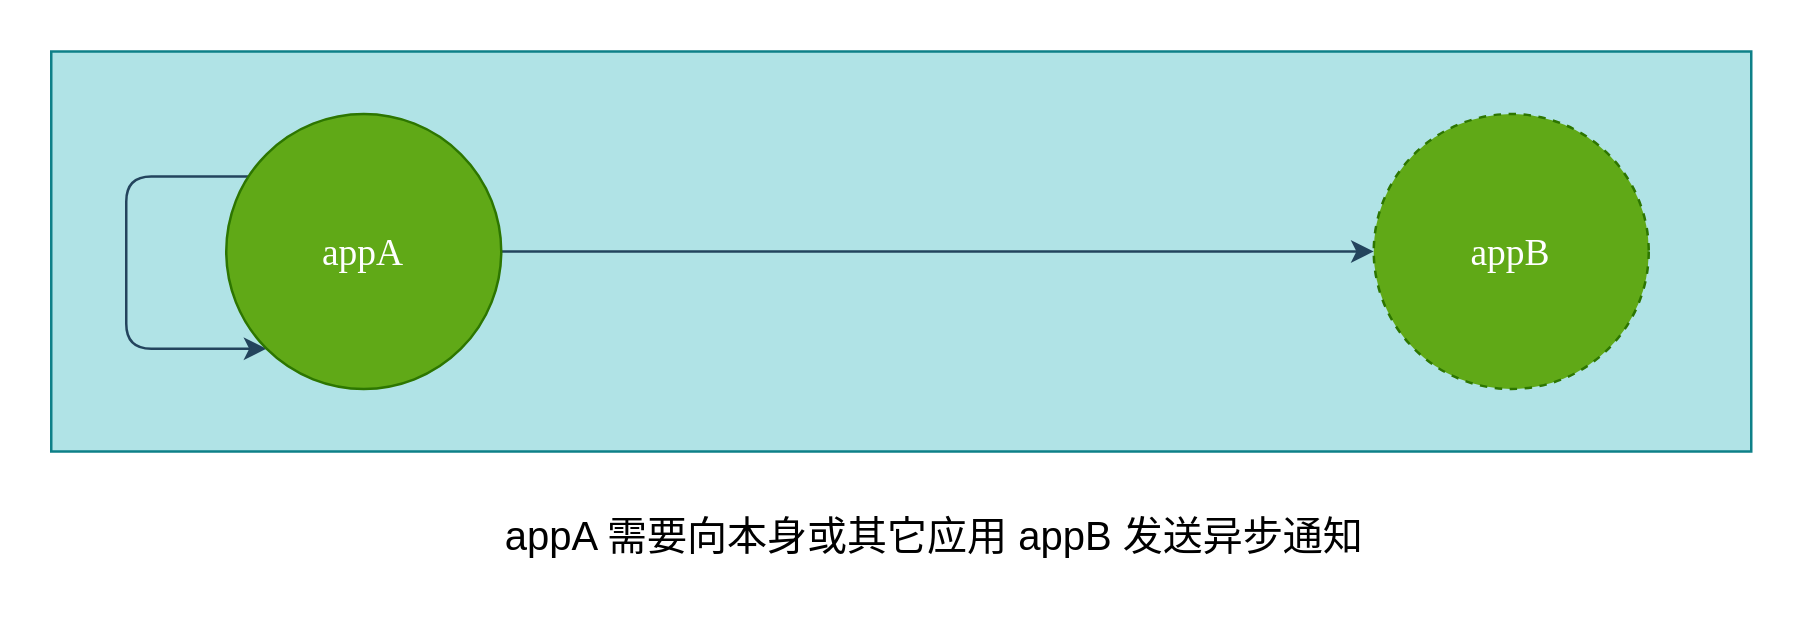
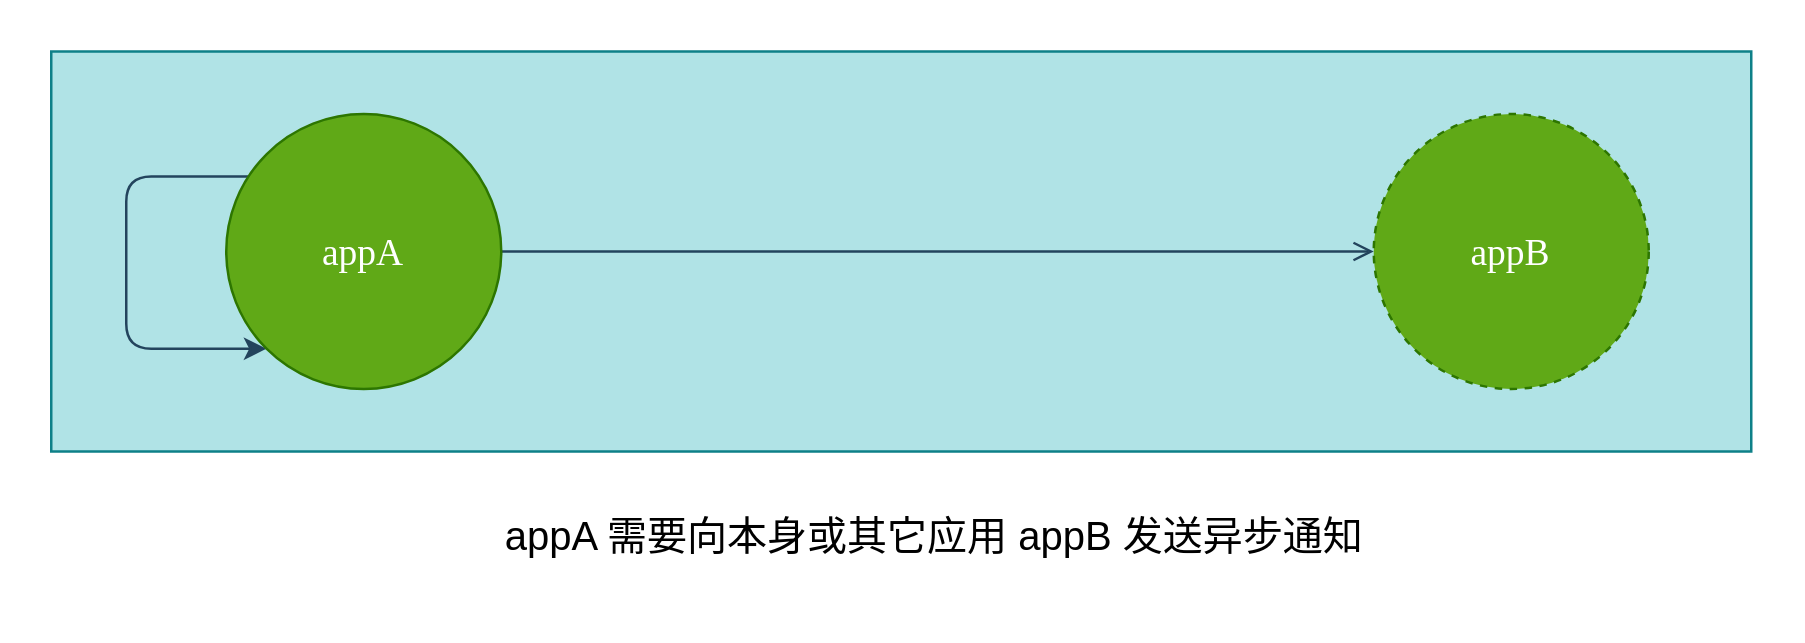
(1355, 251) -> (1359, 251)
